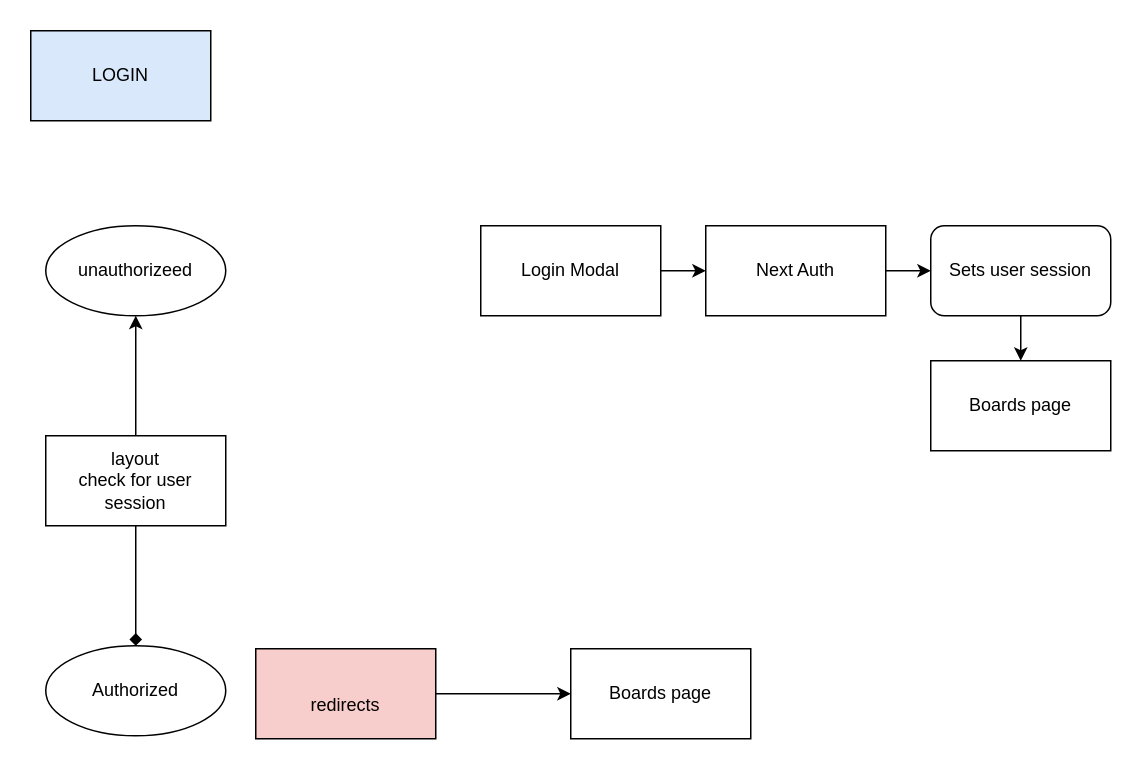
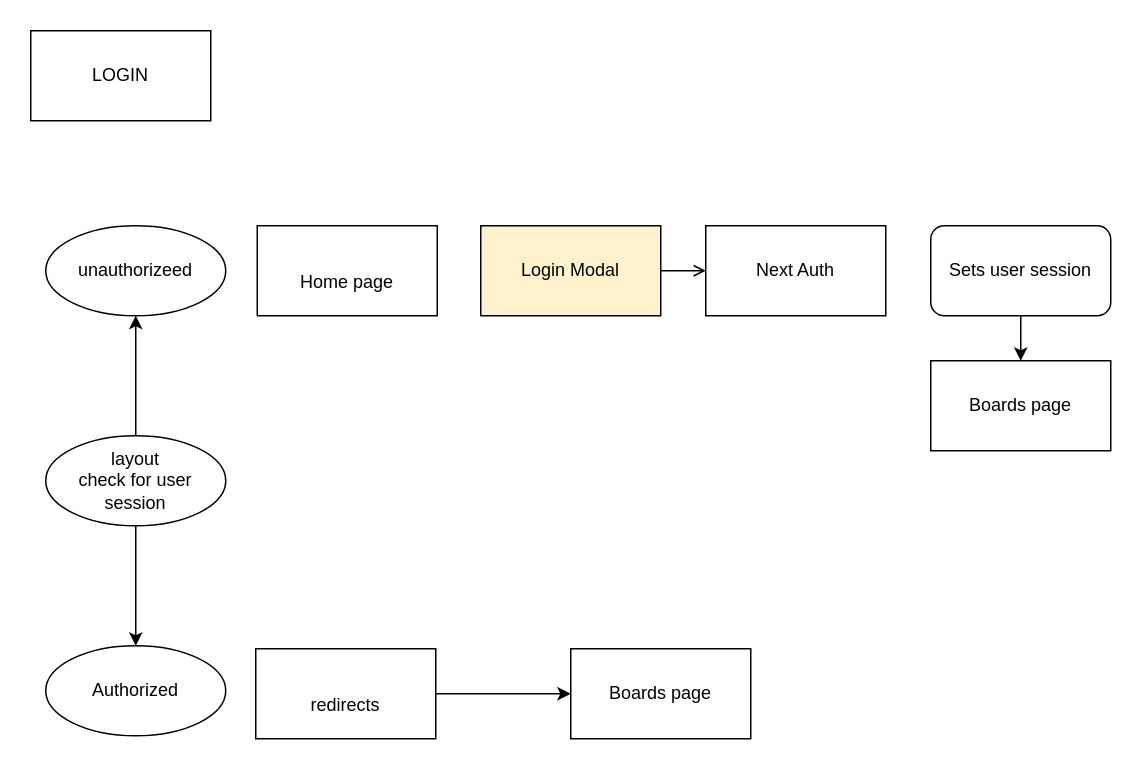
(121, 76) -> (121, 76)
none -> (347, 271)
(571, 271) -> (571, 271)
(694, 271) -> (696, 271)
(914, 271) -> none
(136, 481) -> (136, 481)
(136, 633) -> (136, 634)
(346, 694) -> (346, 694)
